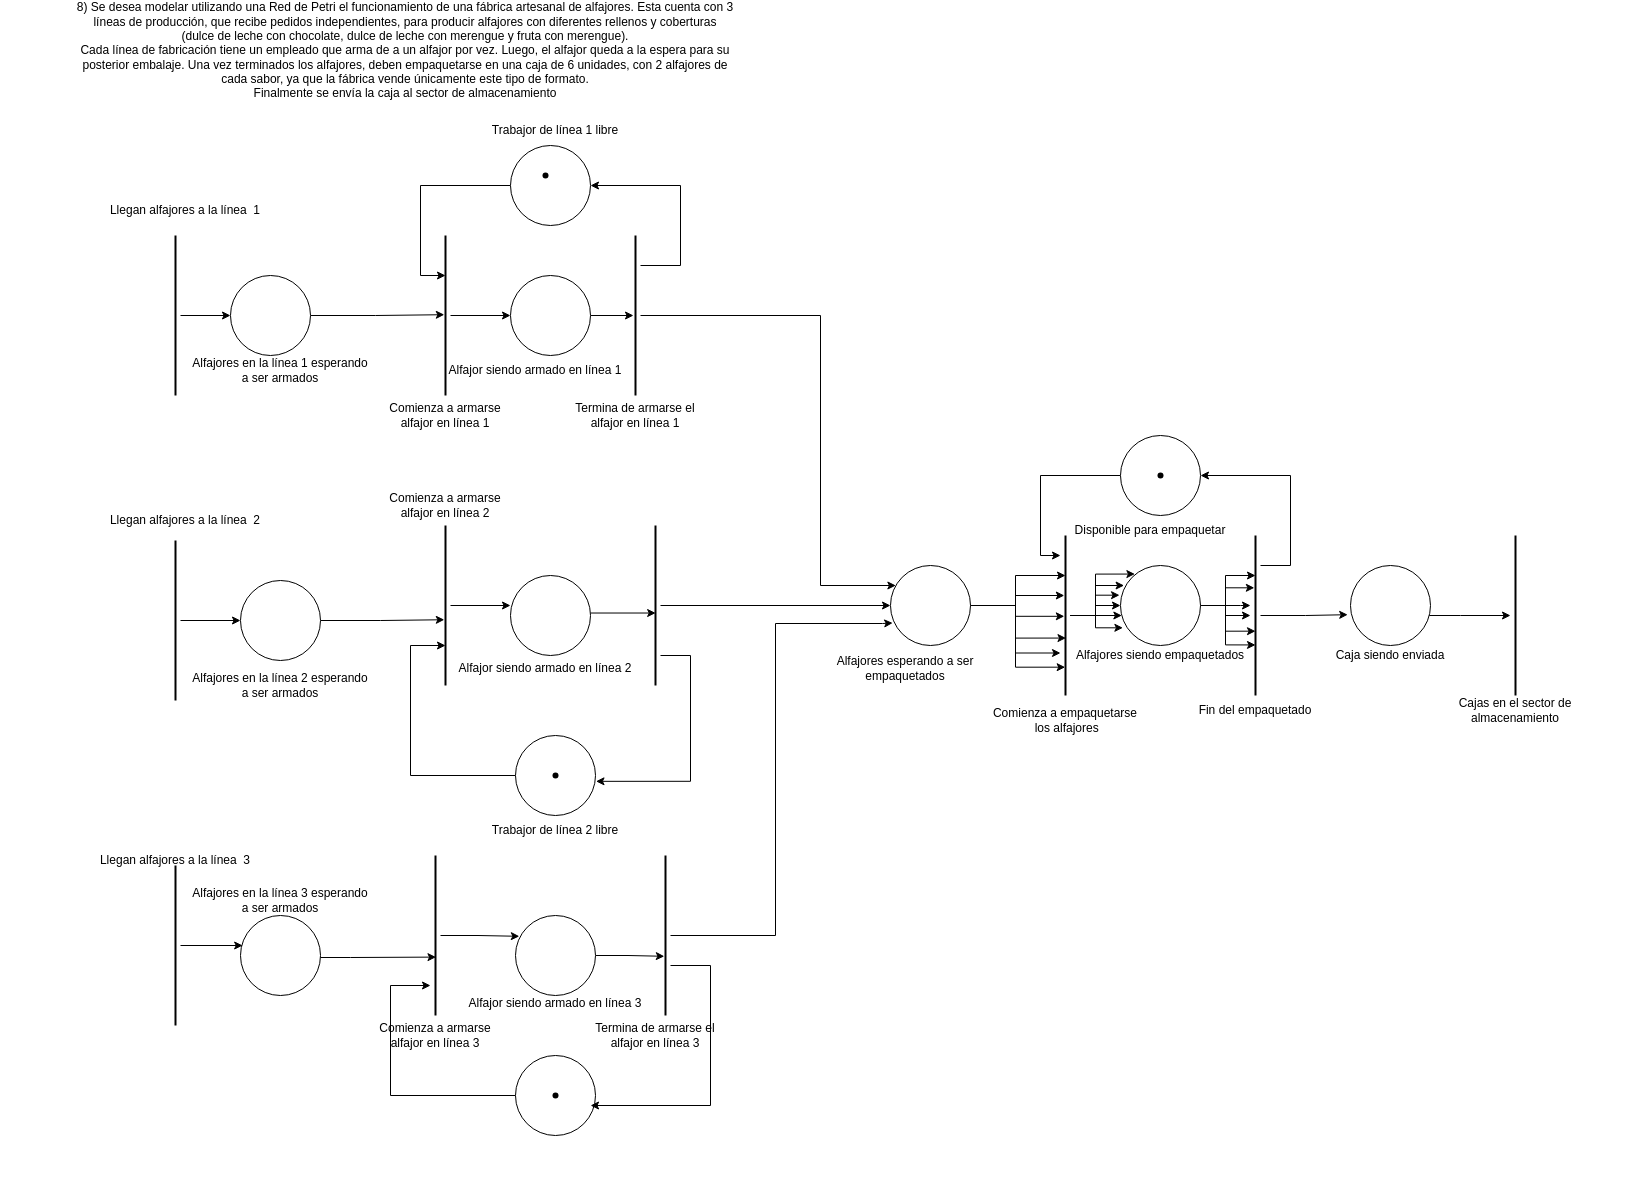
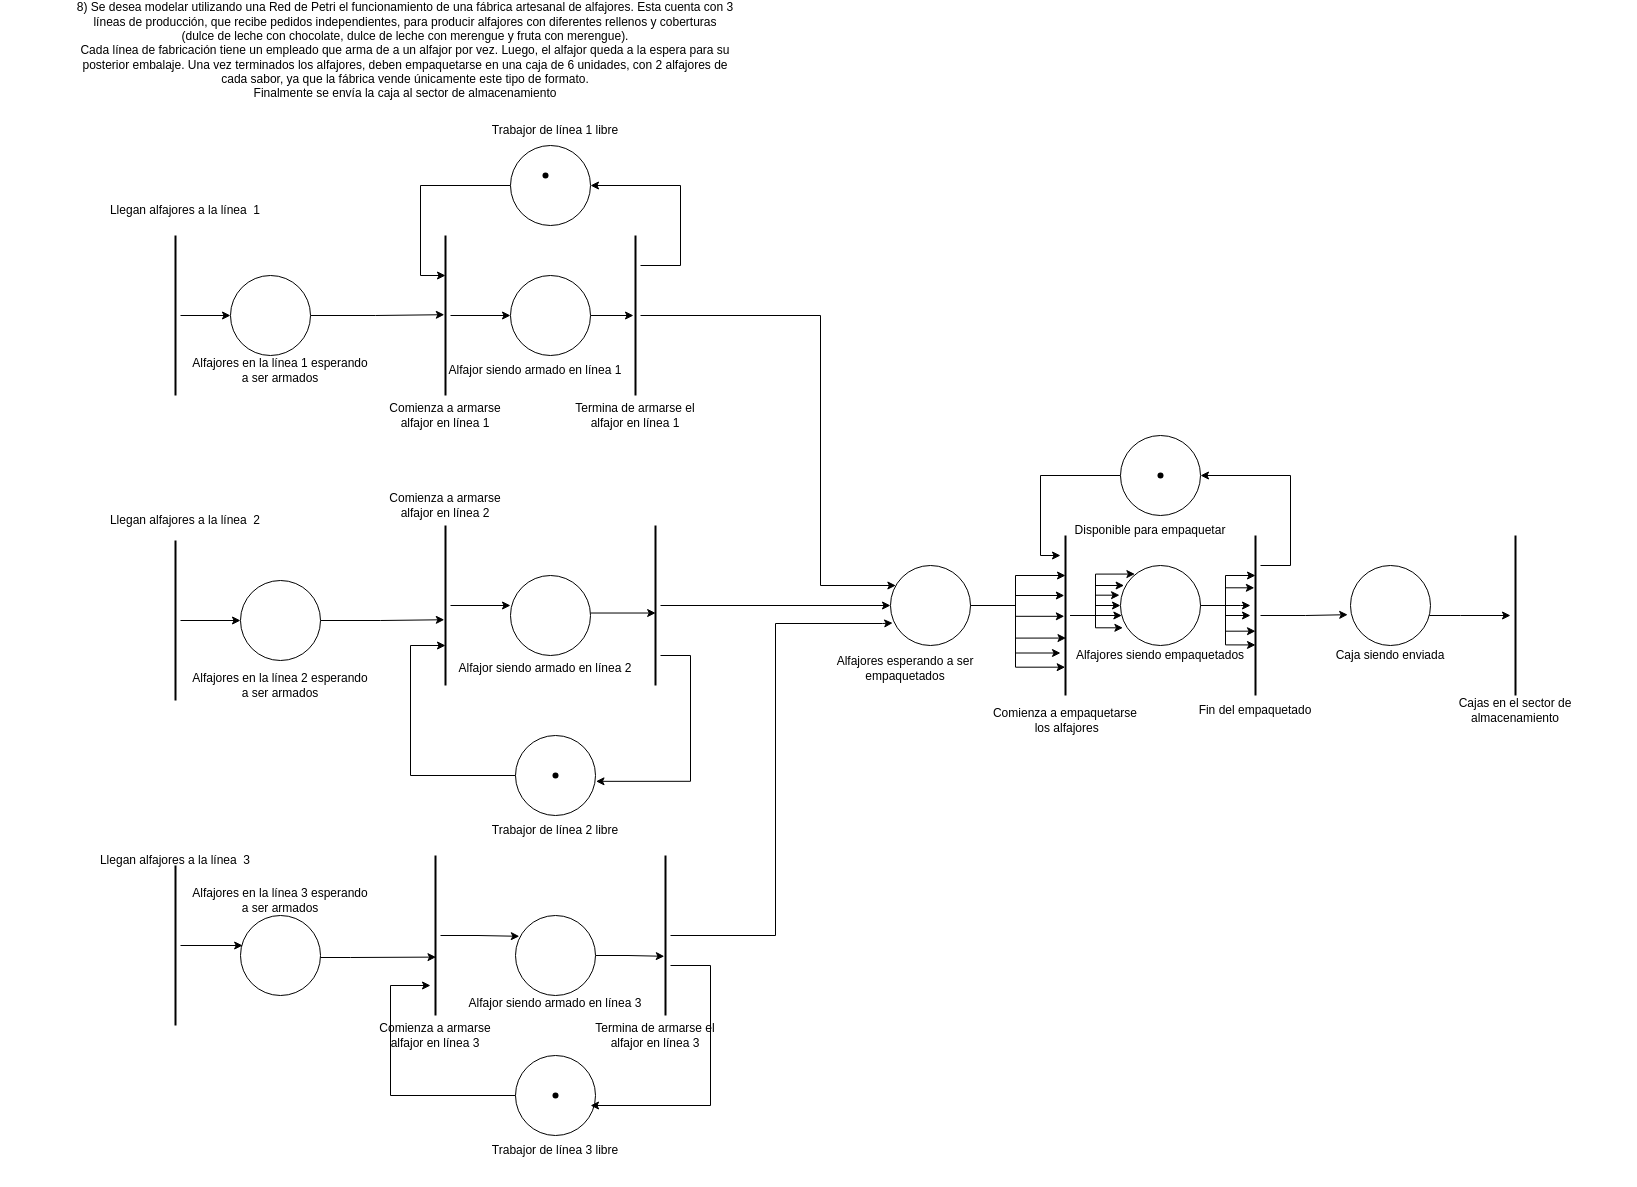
none -> (556, 1151)
